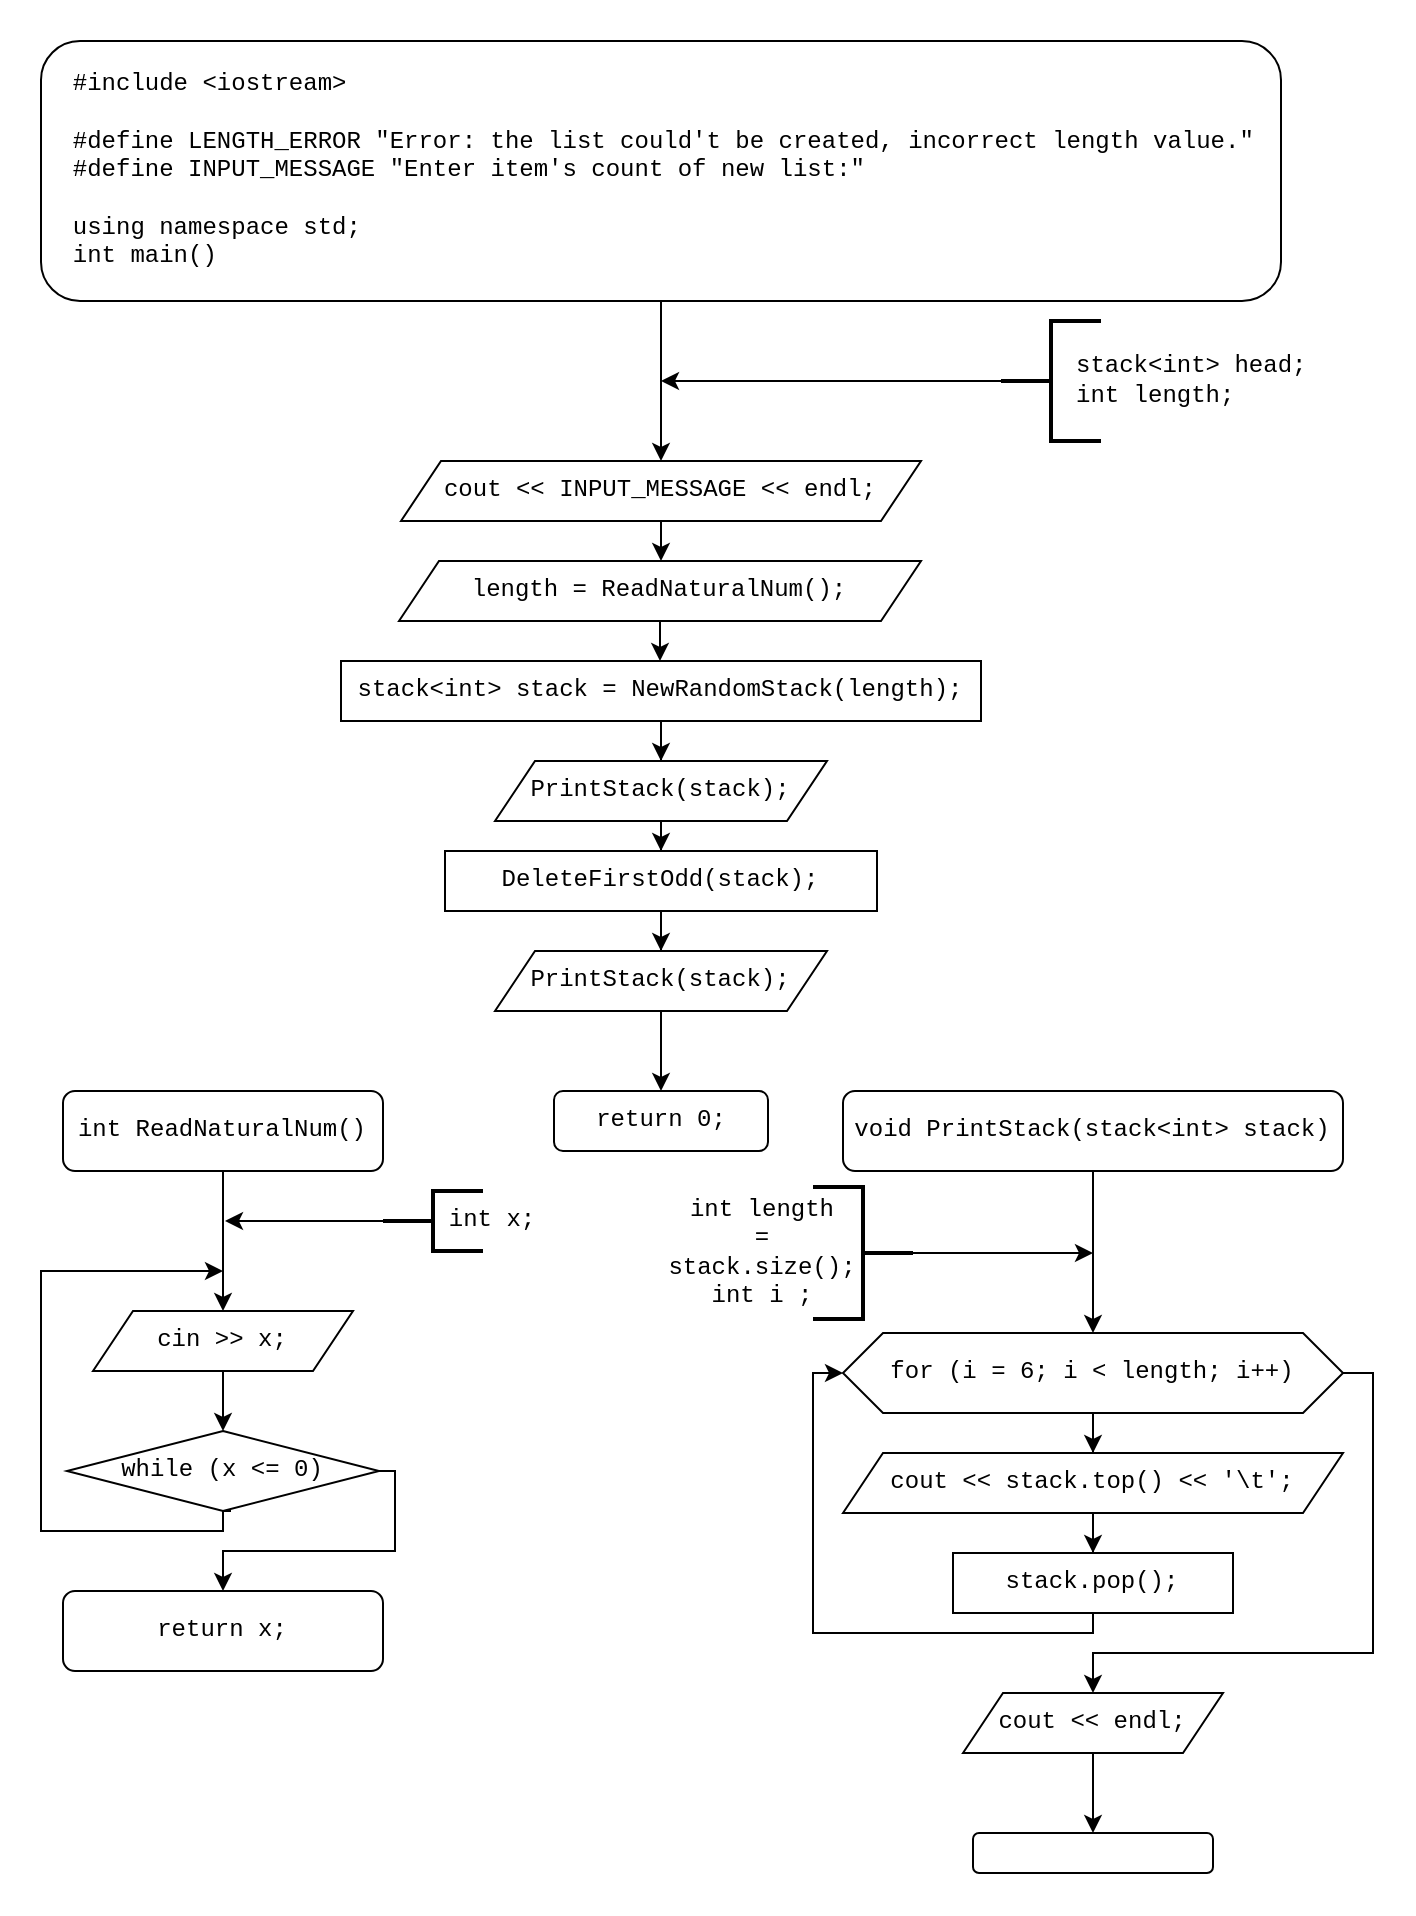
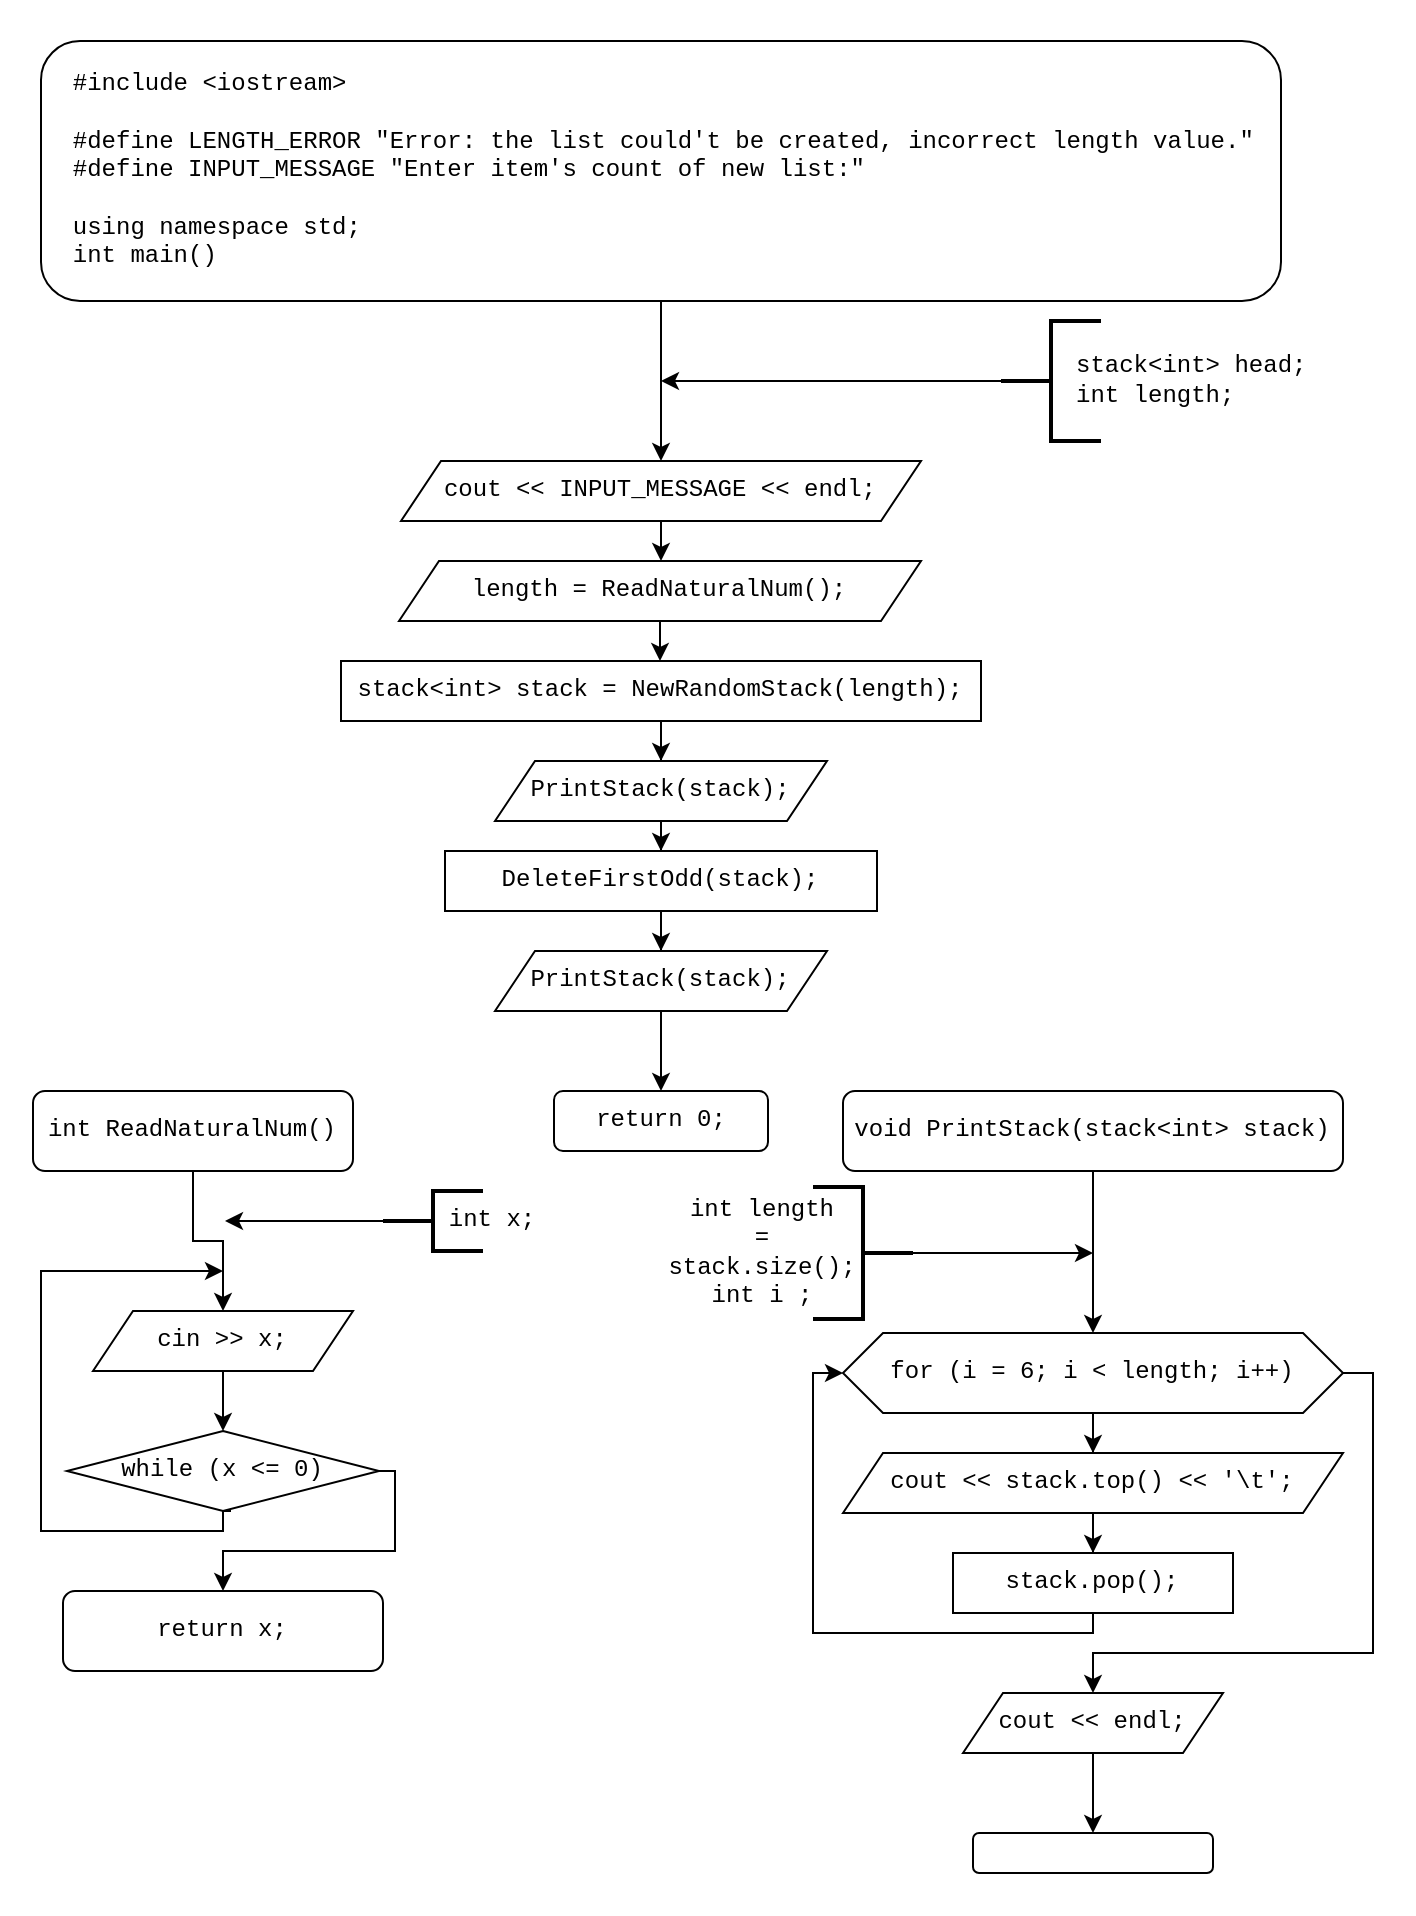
(223, 1131) -> (193, 1131)
